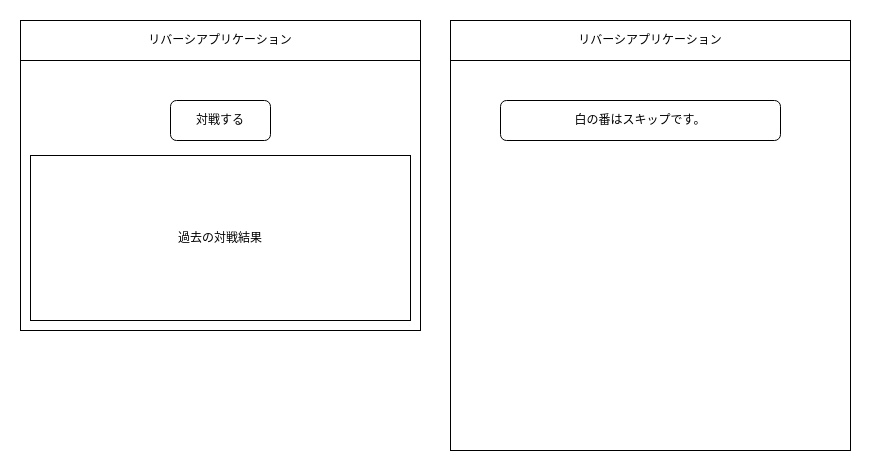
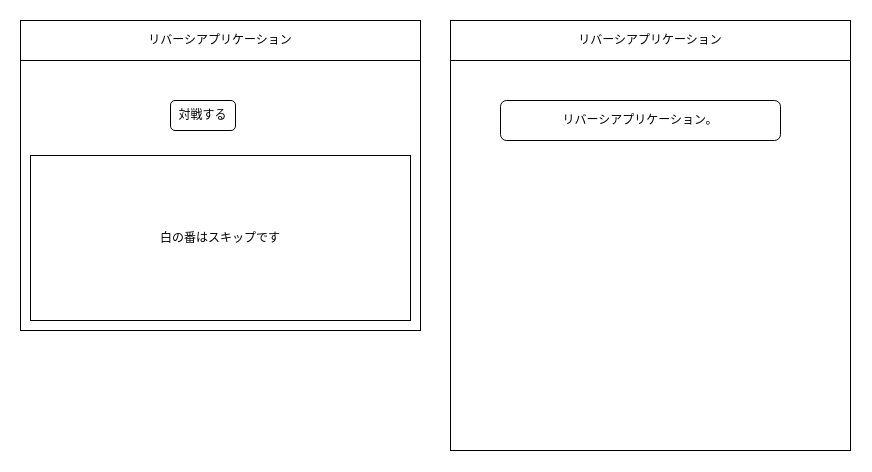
(221, 121) -> (203, 116)
(641, 121) -> (641, 121)
(221, 239) -> (221, 239)
